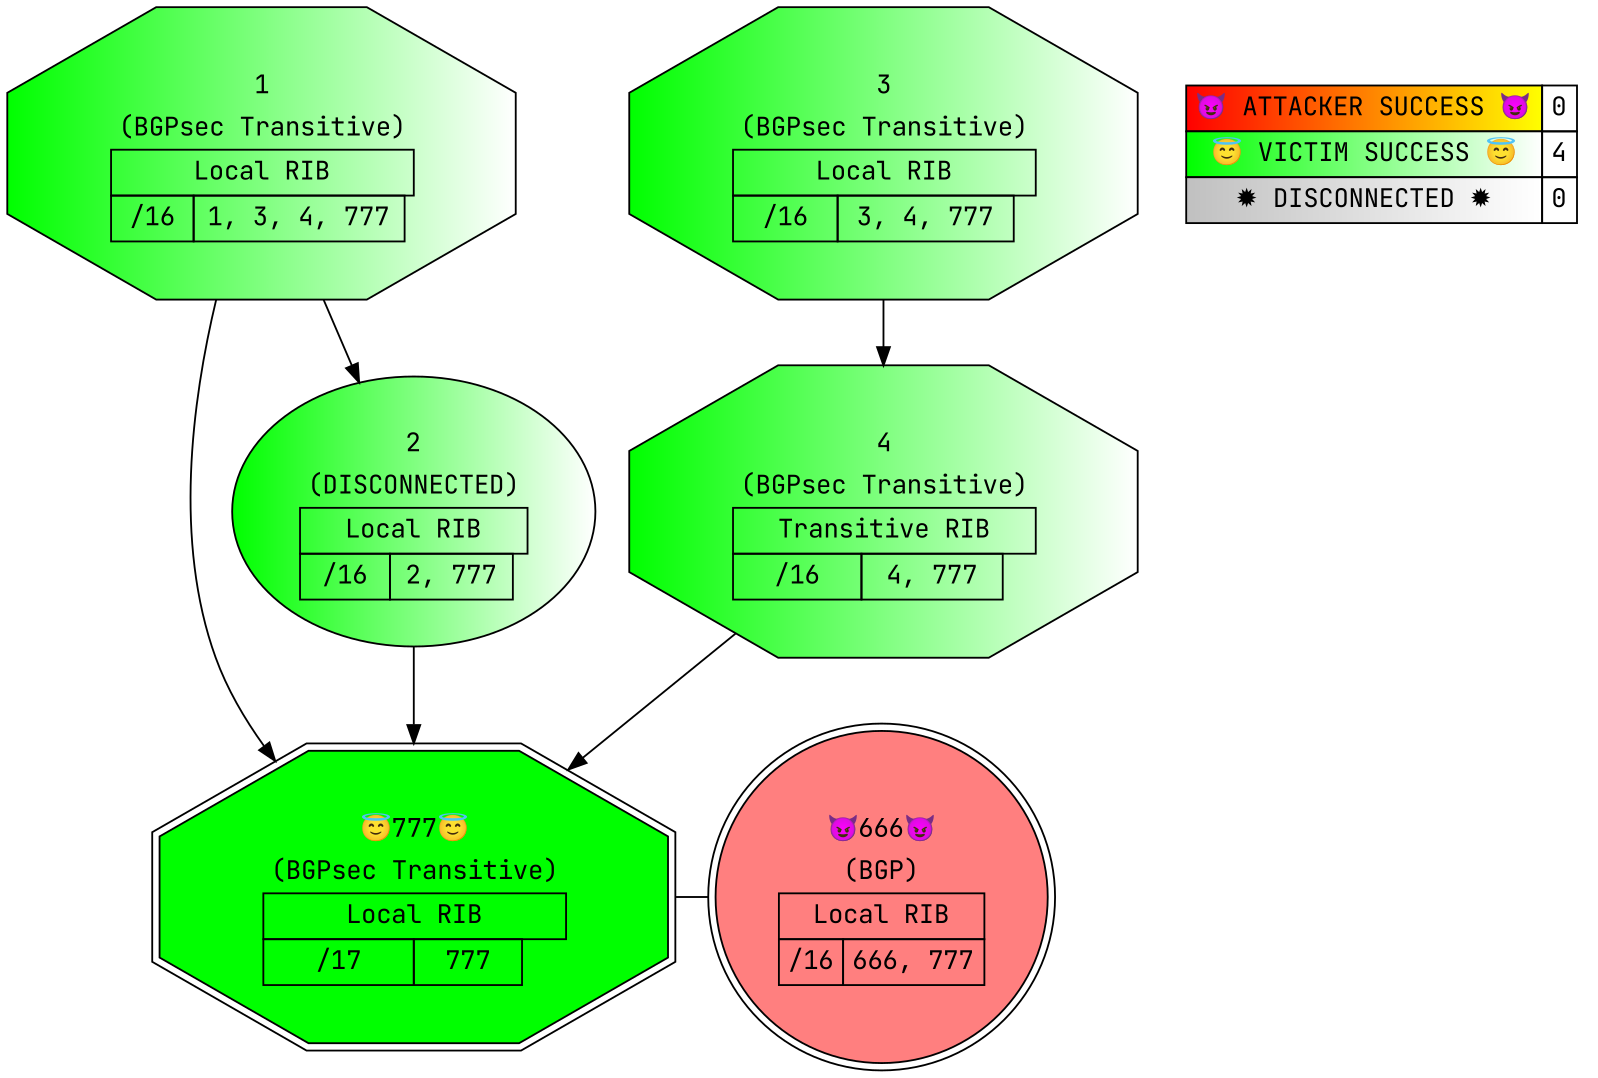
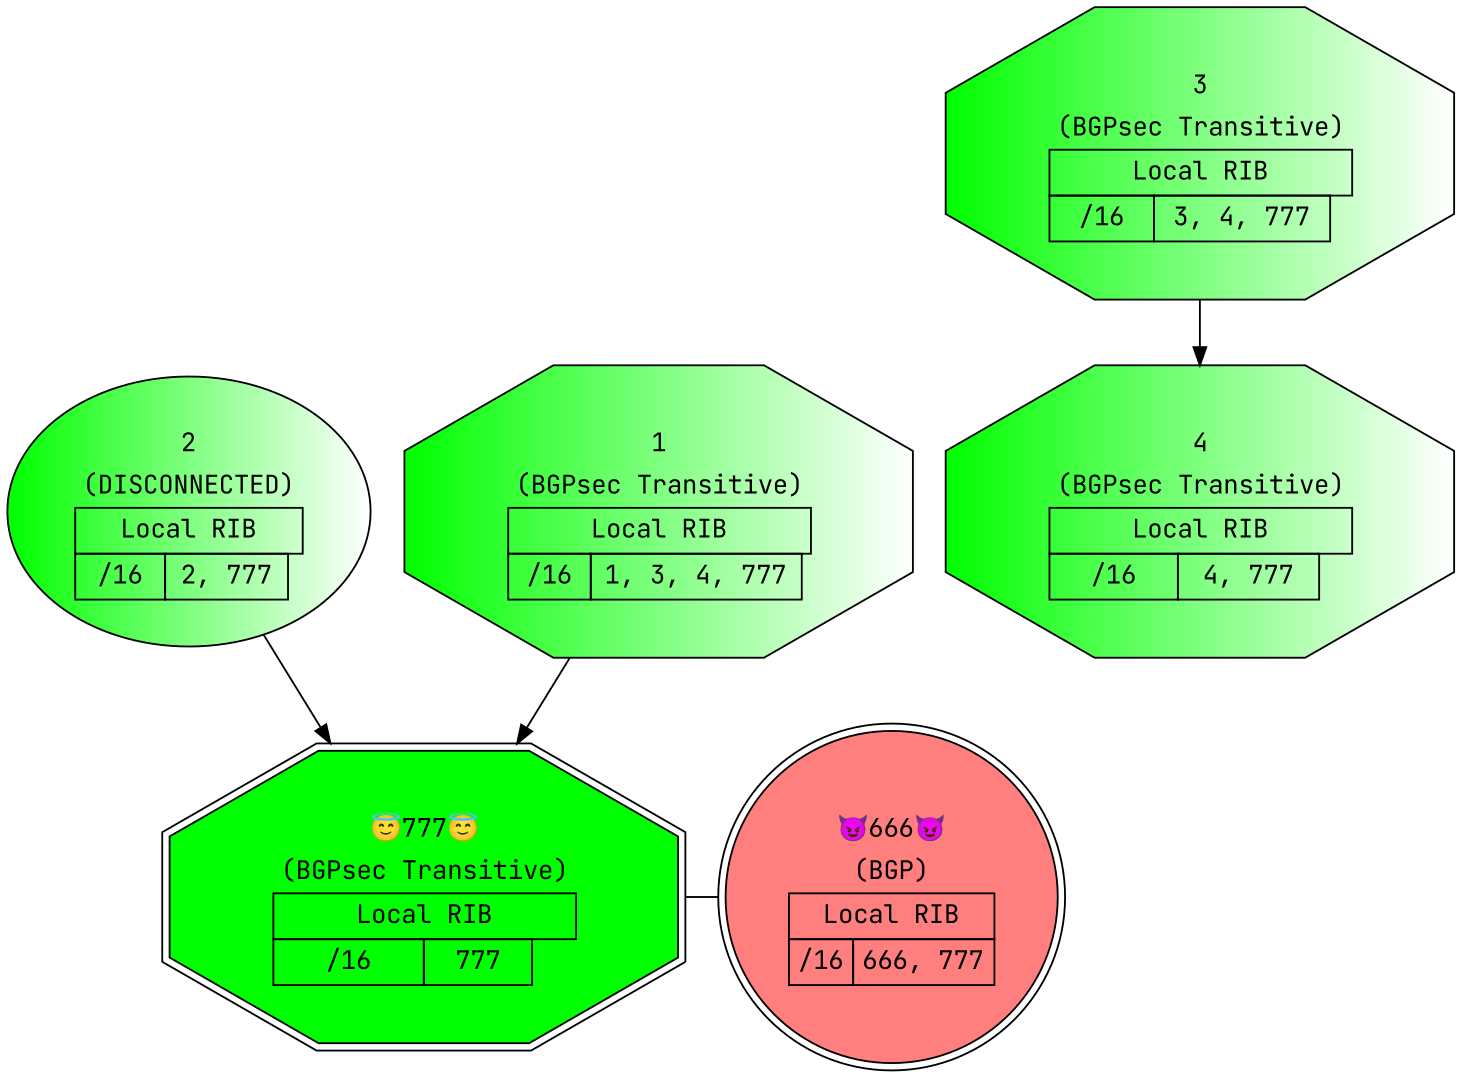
(1381, 153) -> none
(338, 333) -> none
(884, 530) -> (1201, 530)
(659, 696) -> none
(339, 961) -> (349, 961)
